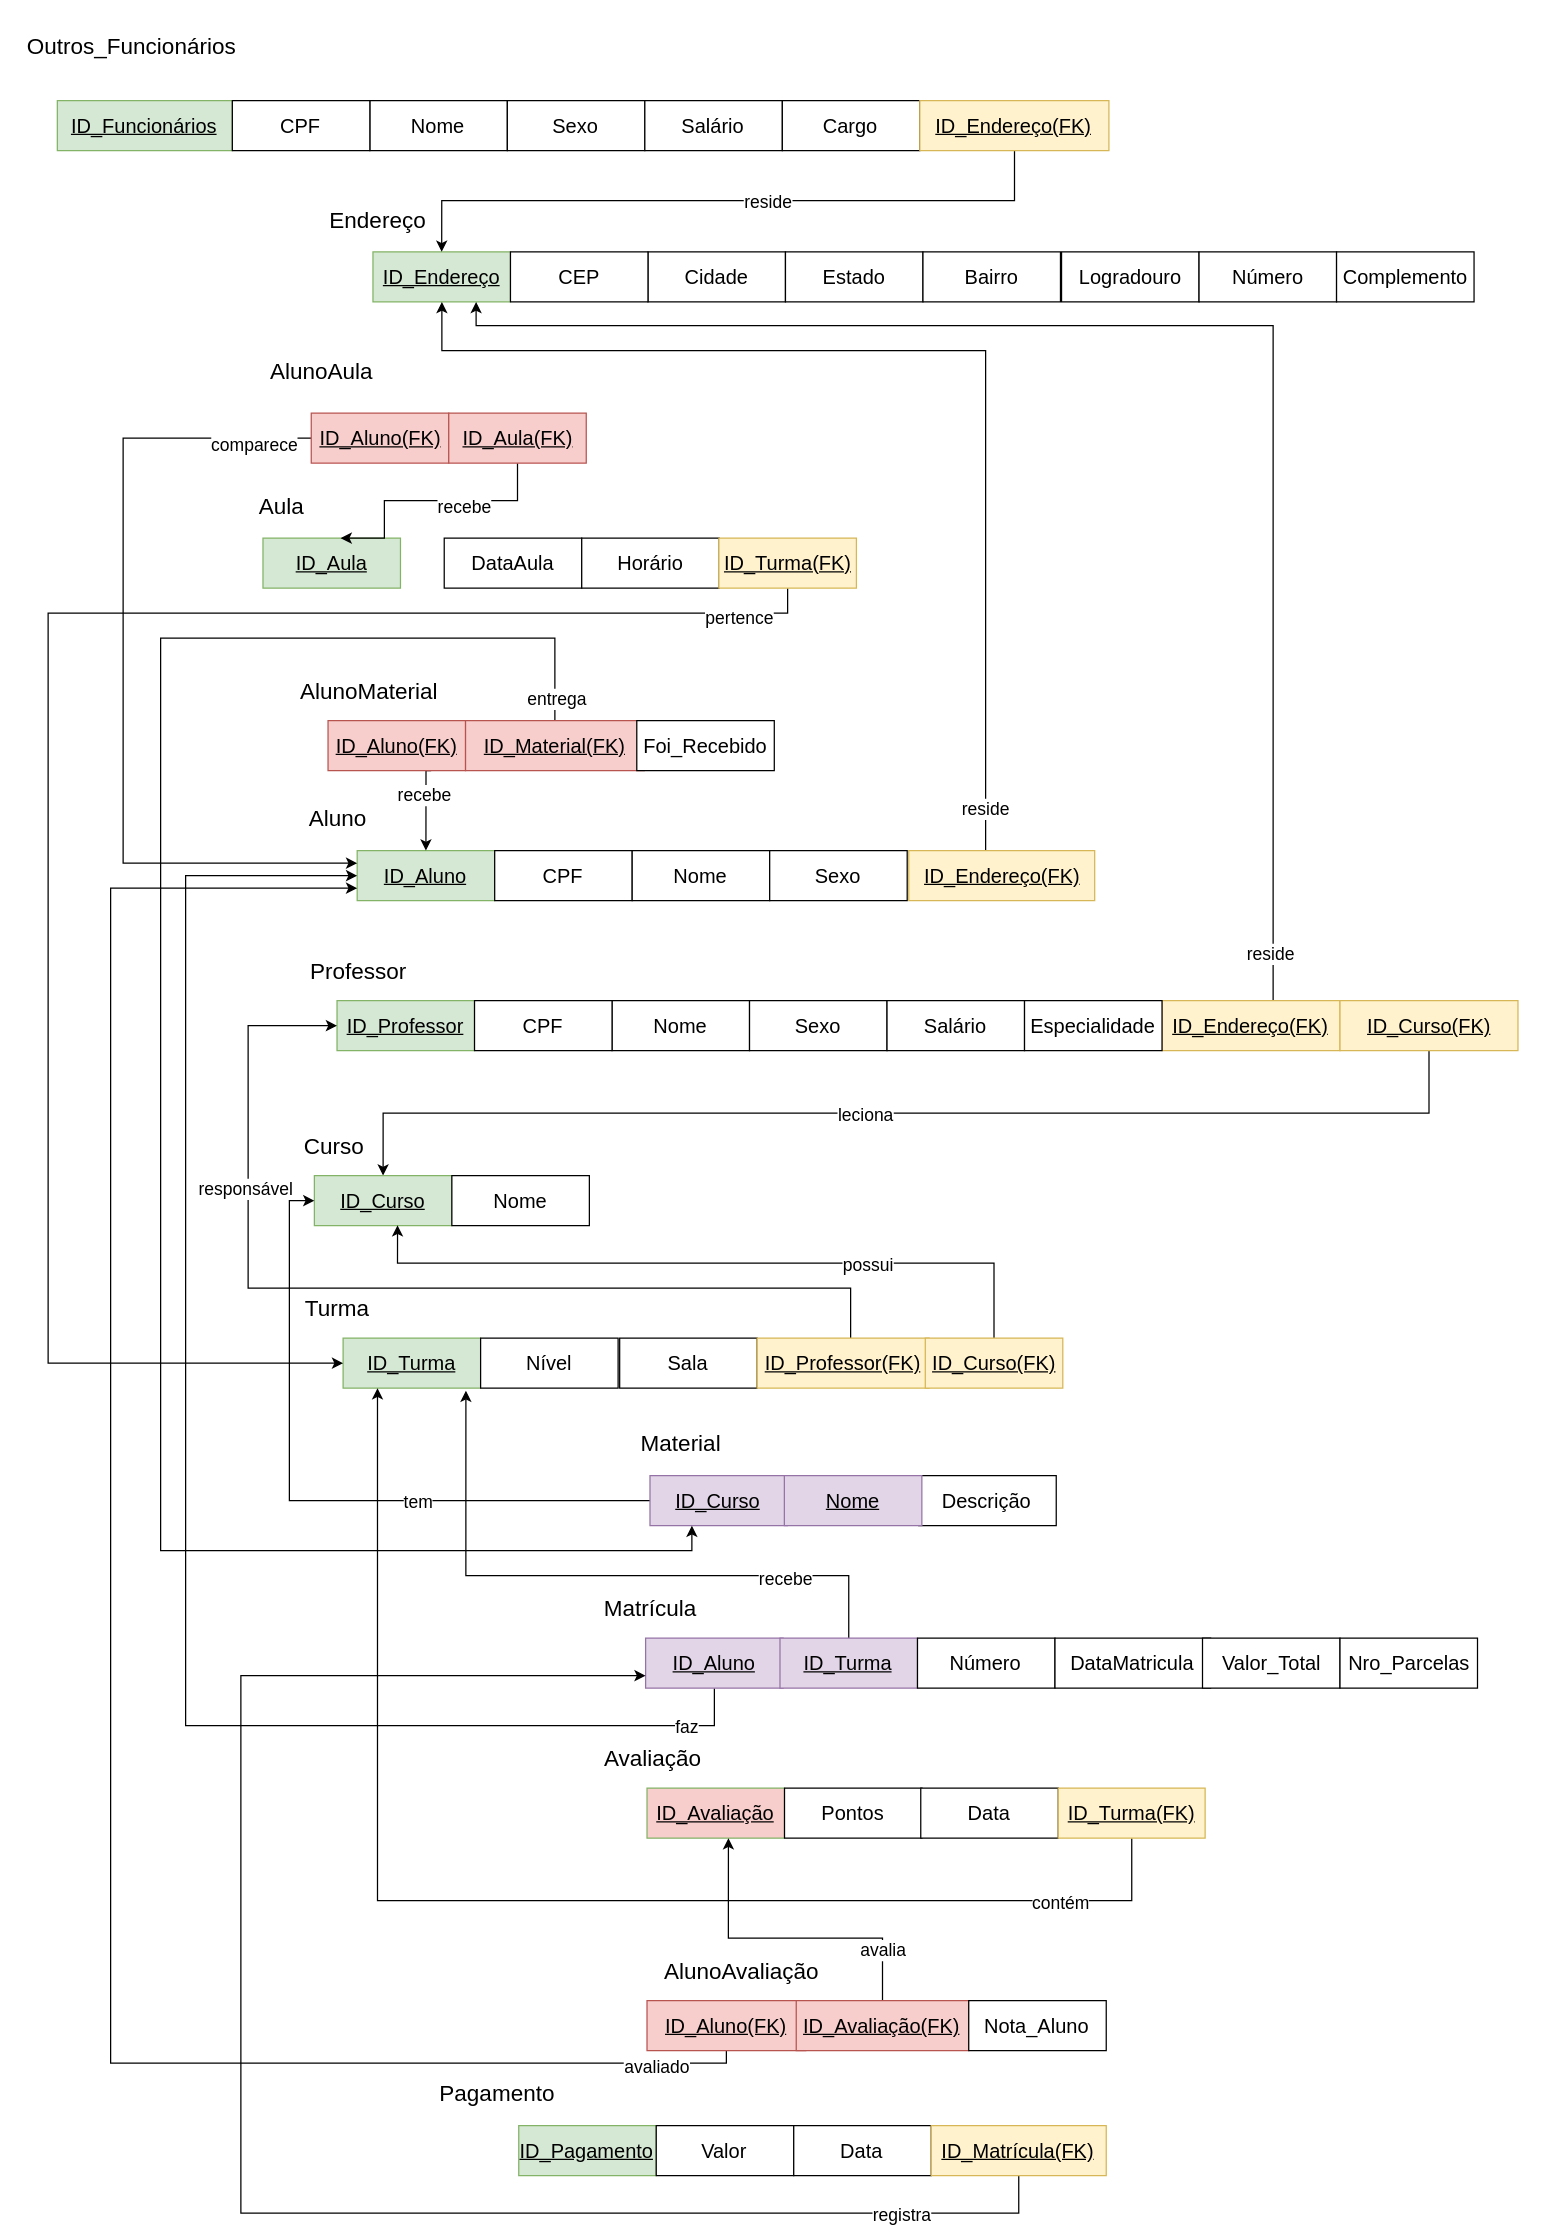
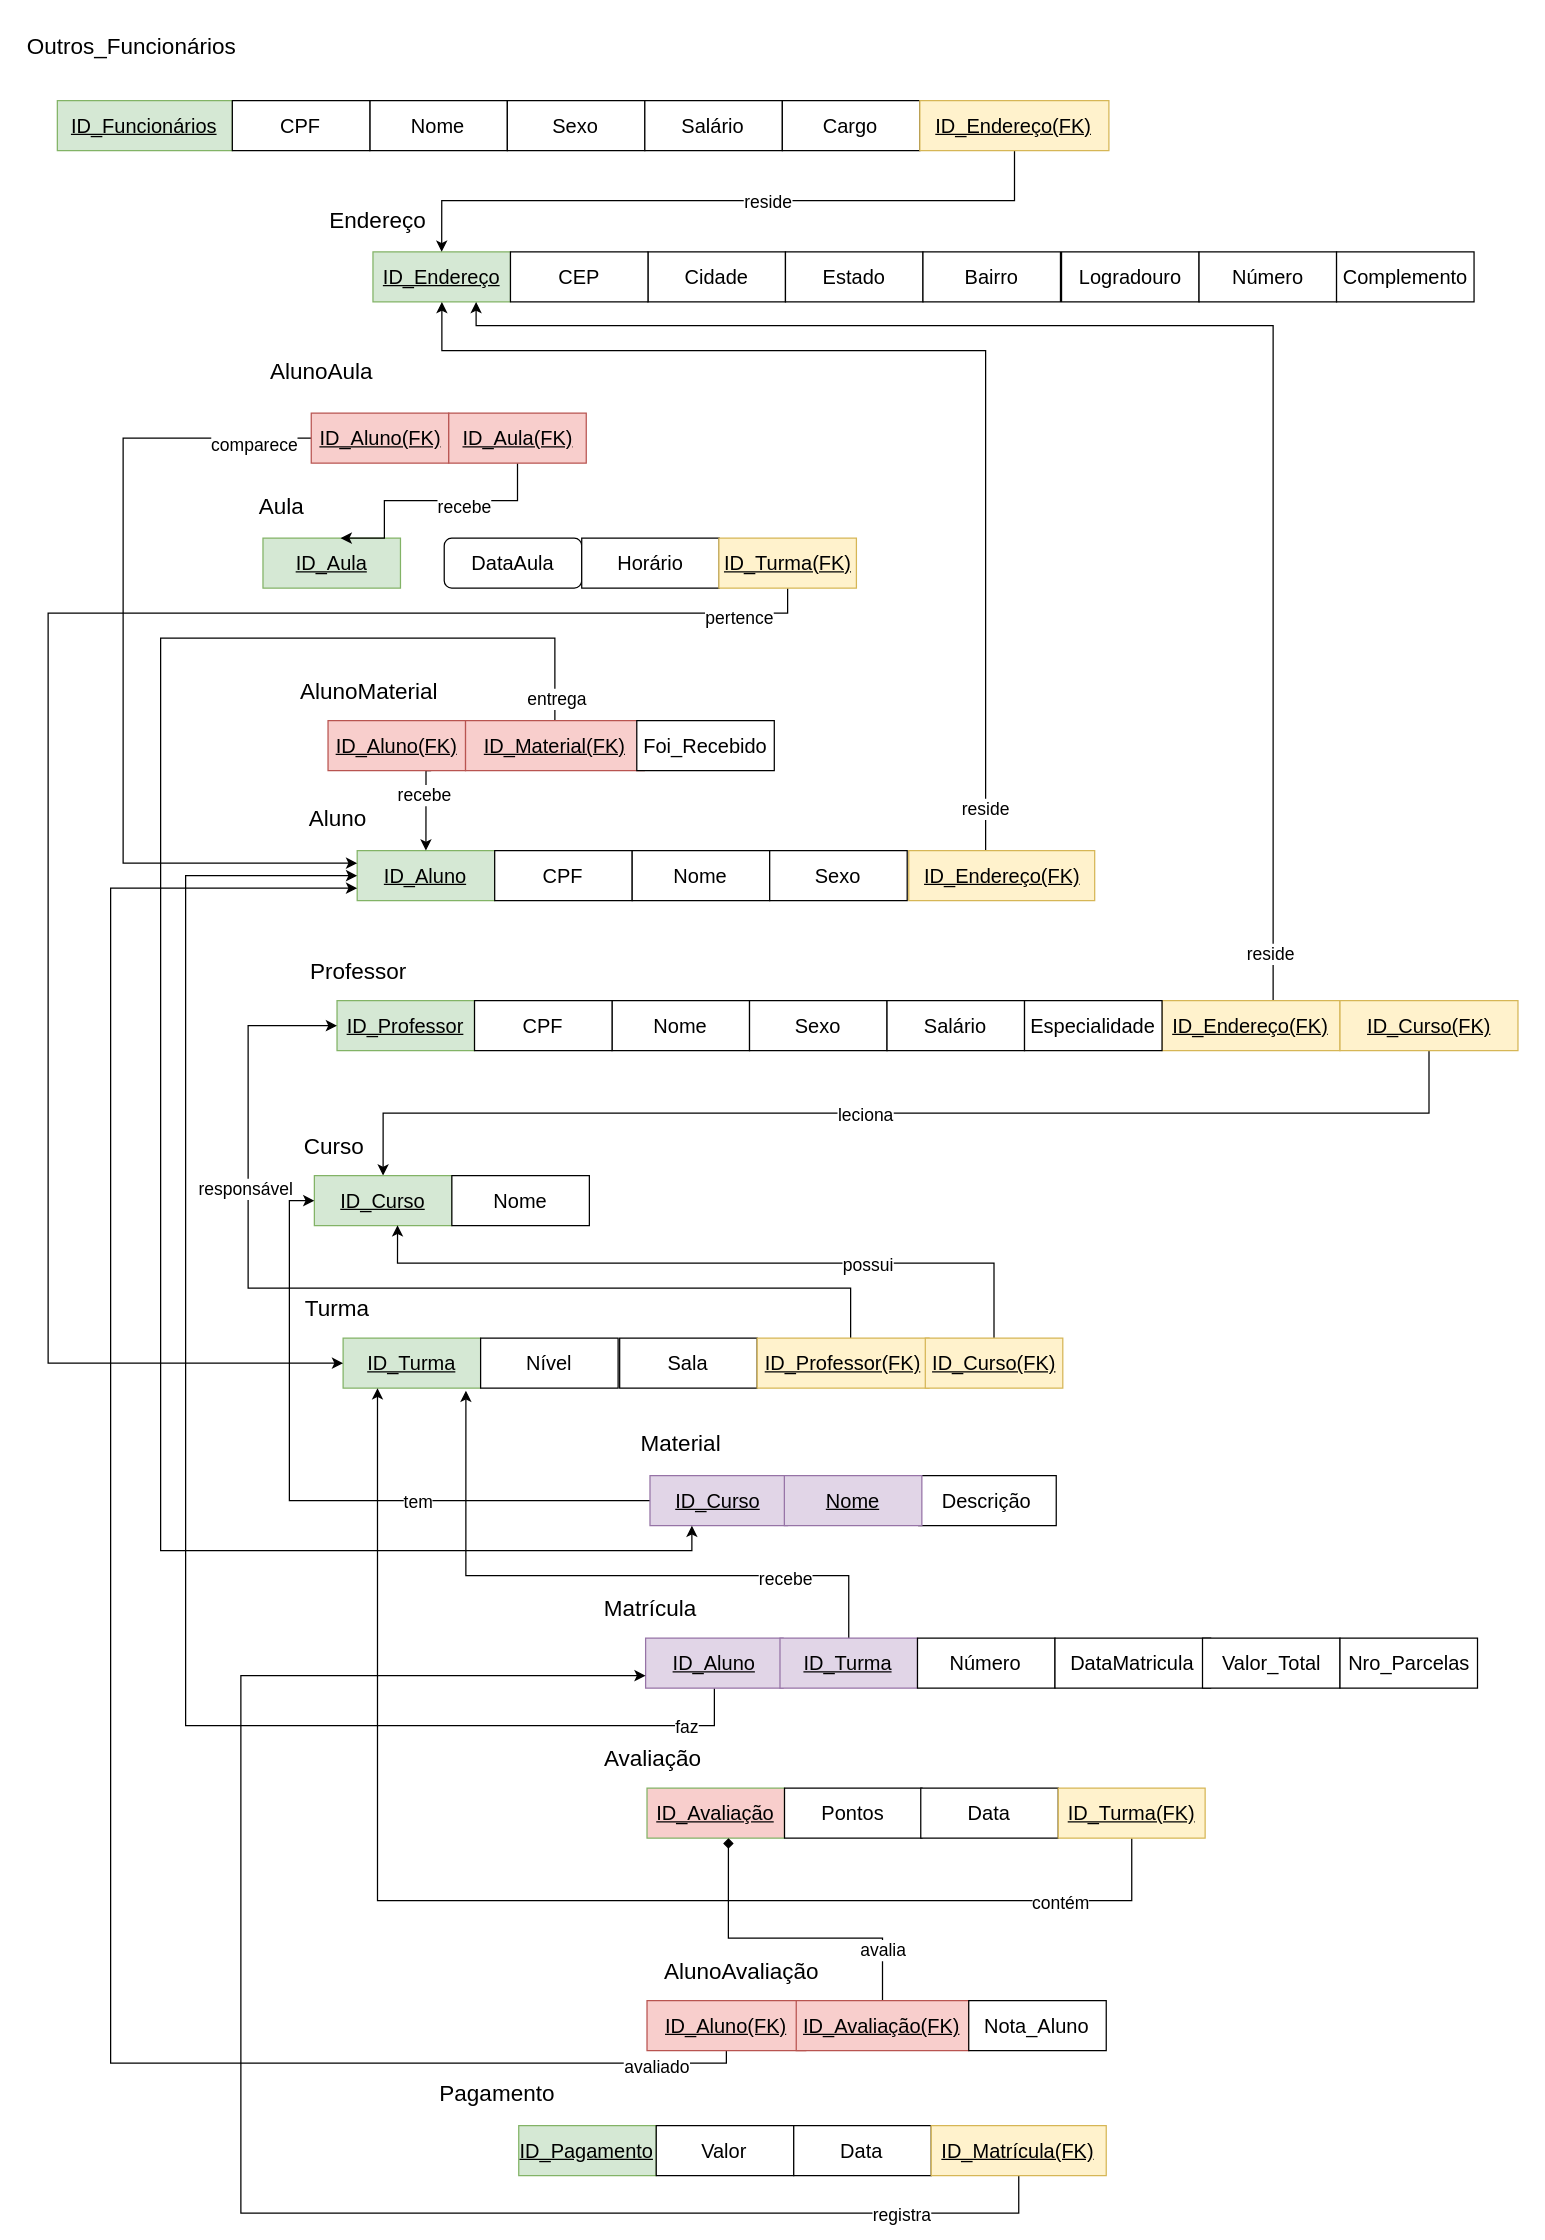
(513, 563) -> (513, 563)
(728, 1848) -> (728, 1849)
